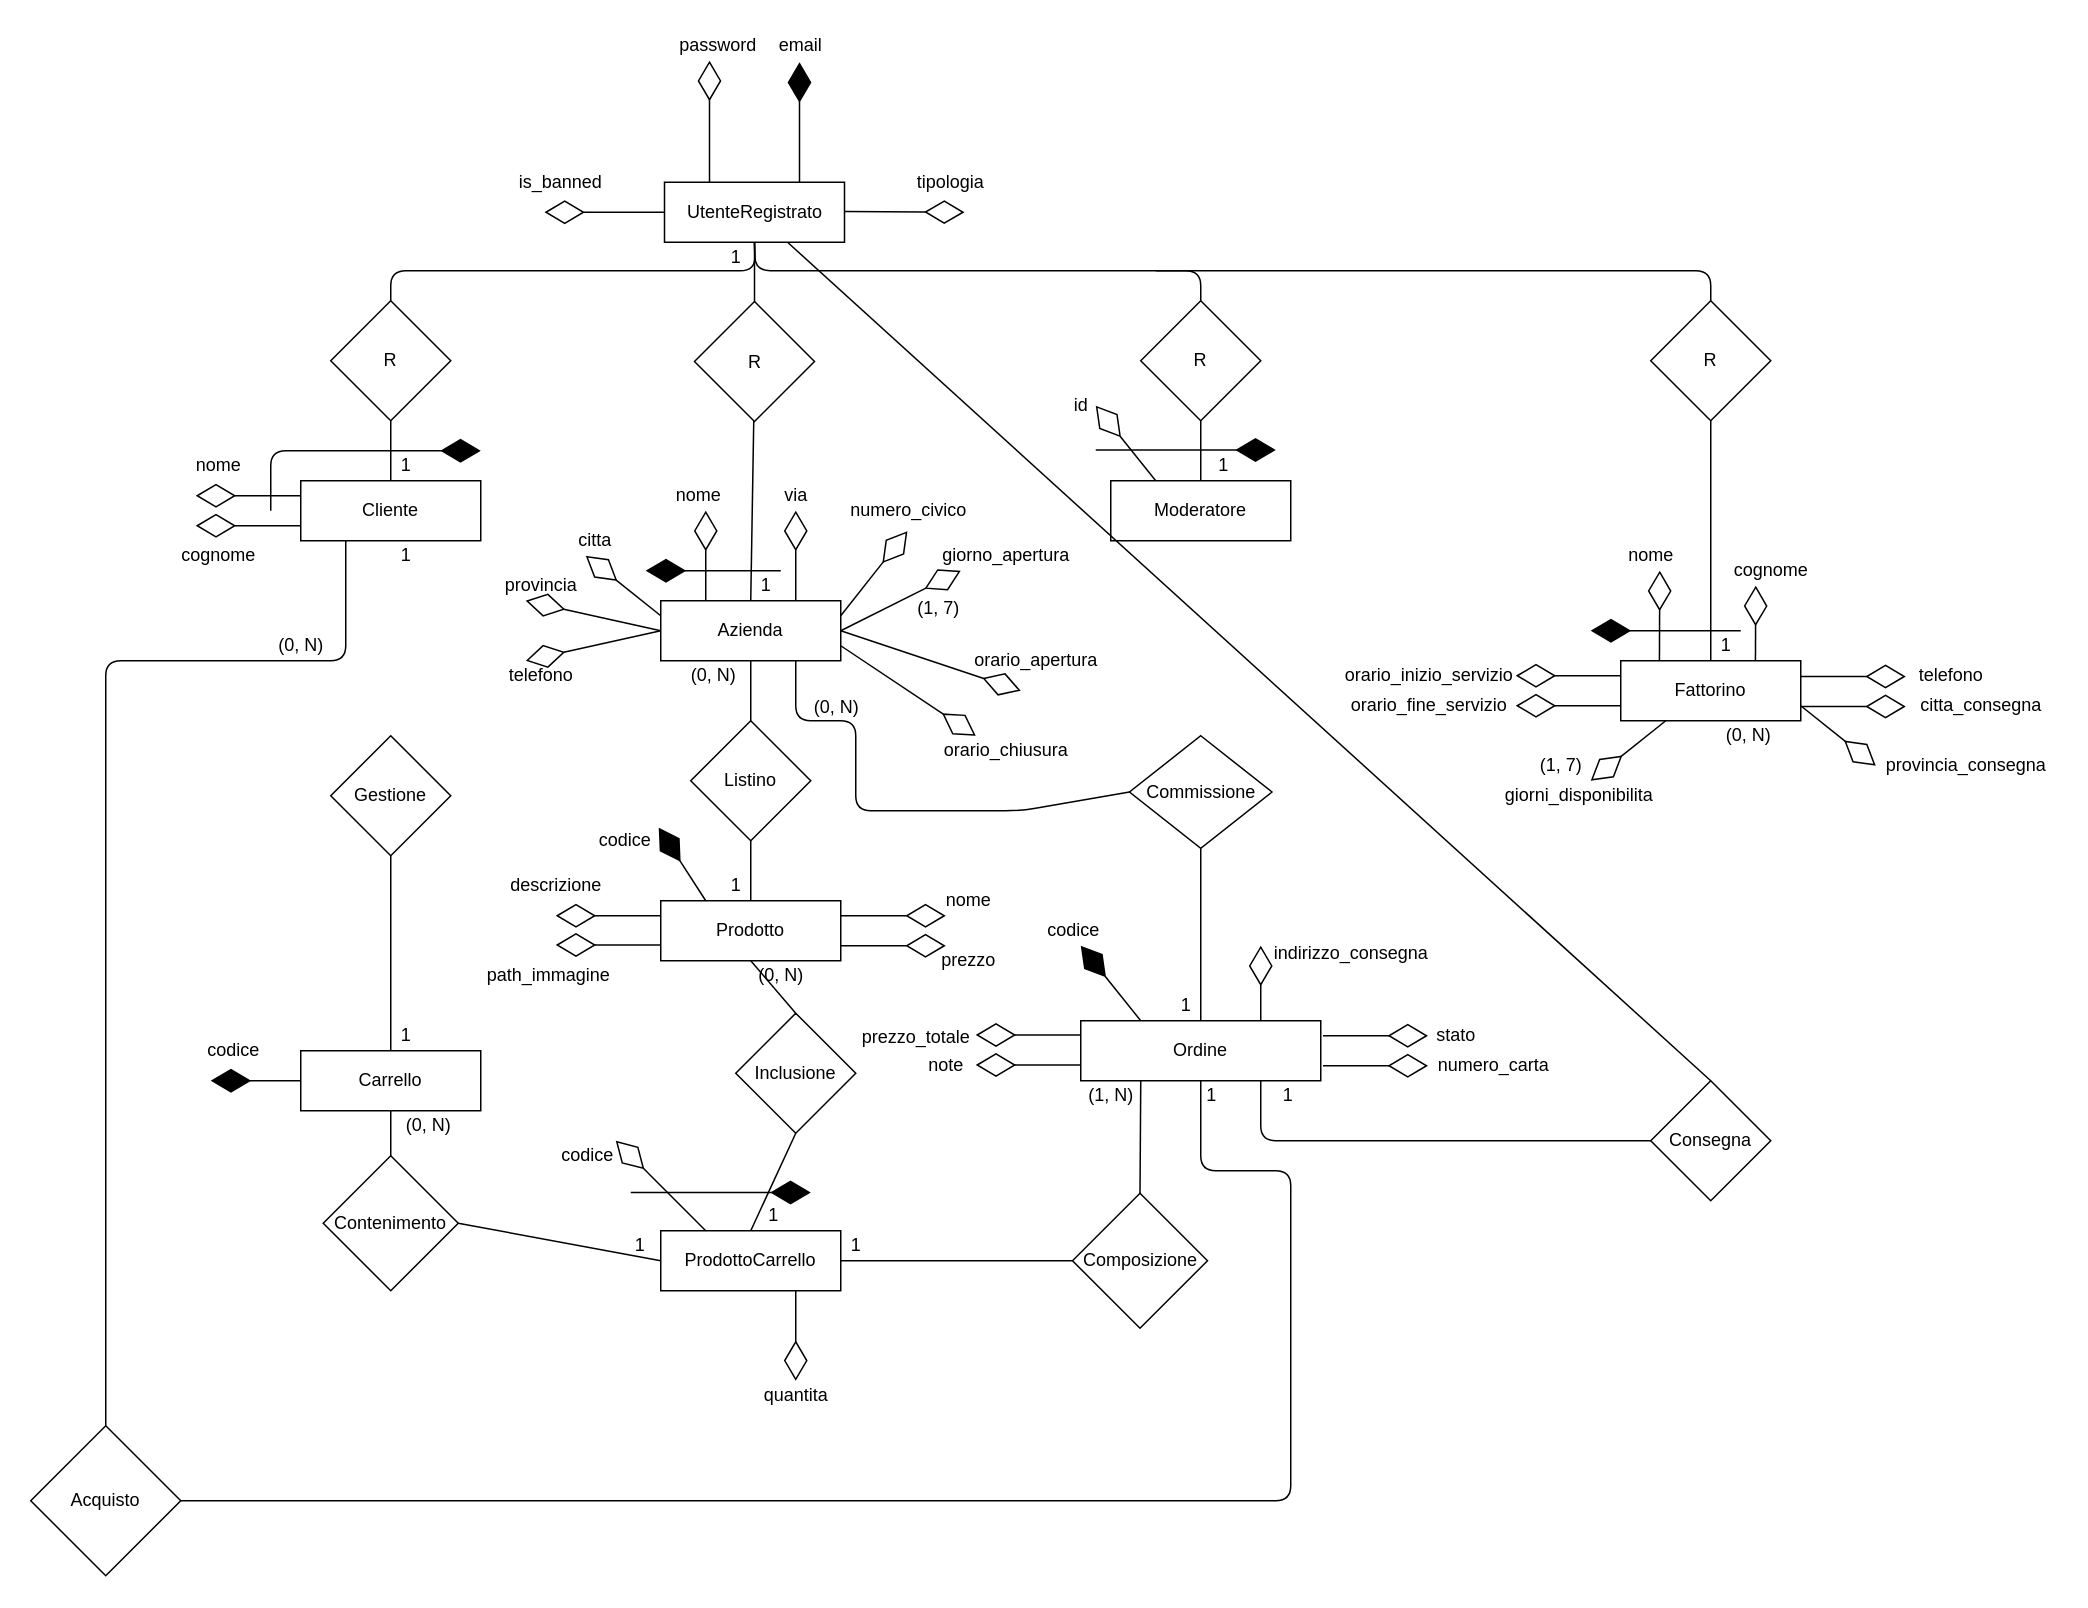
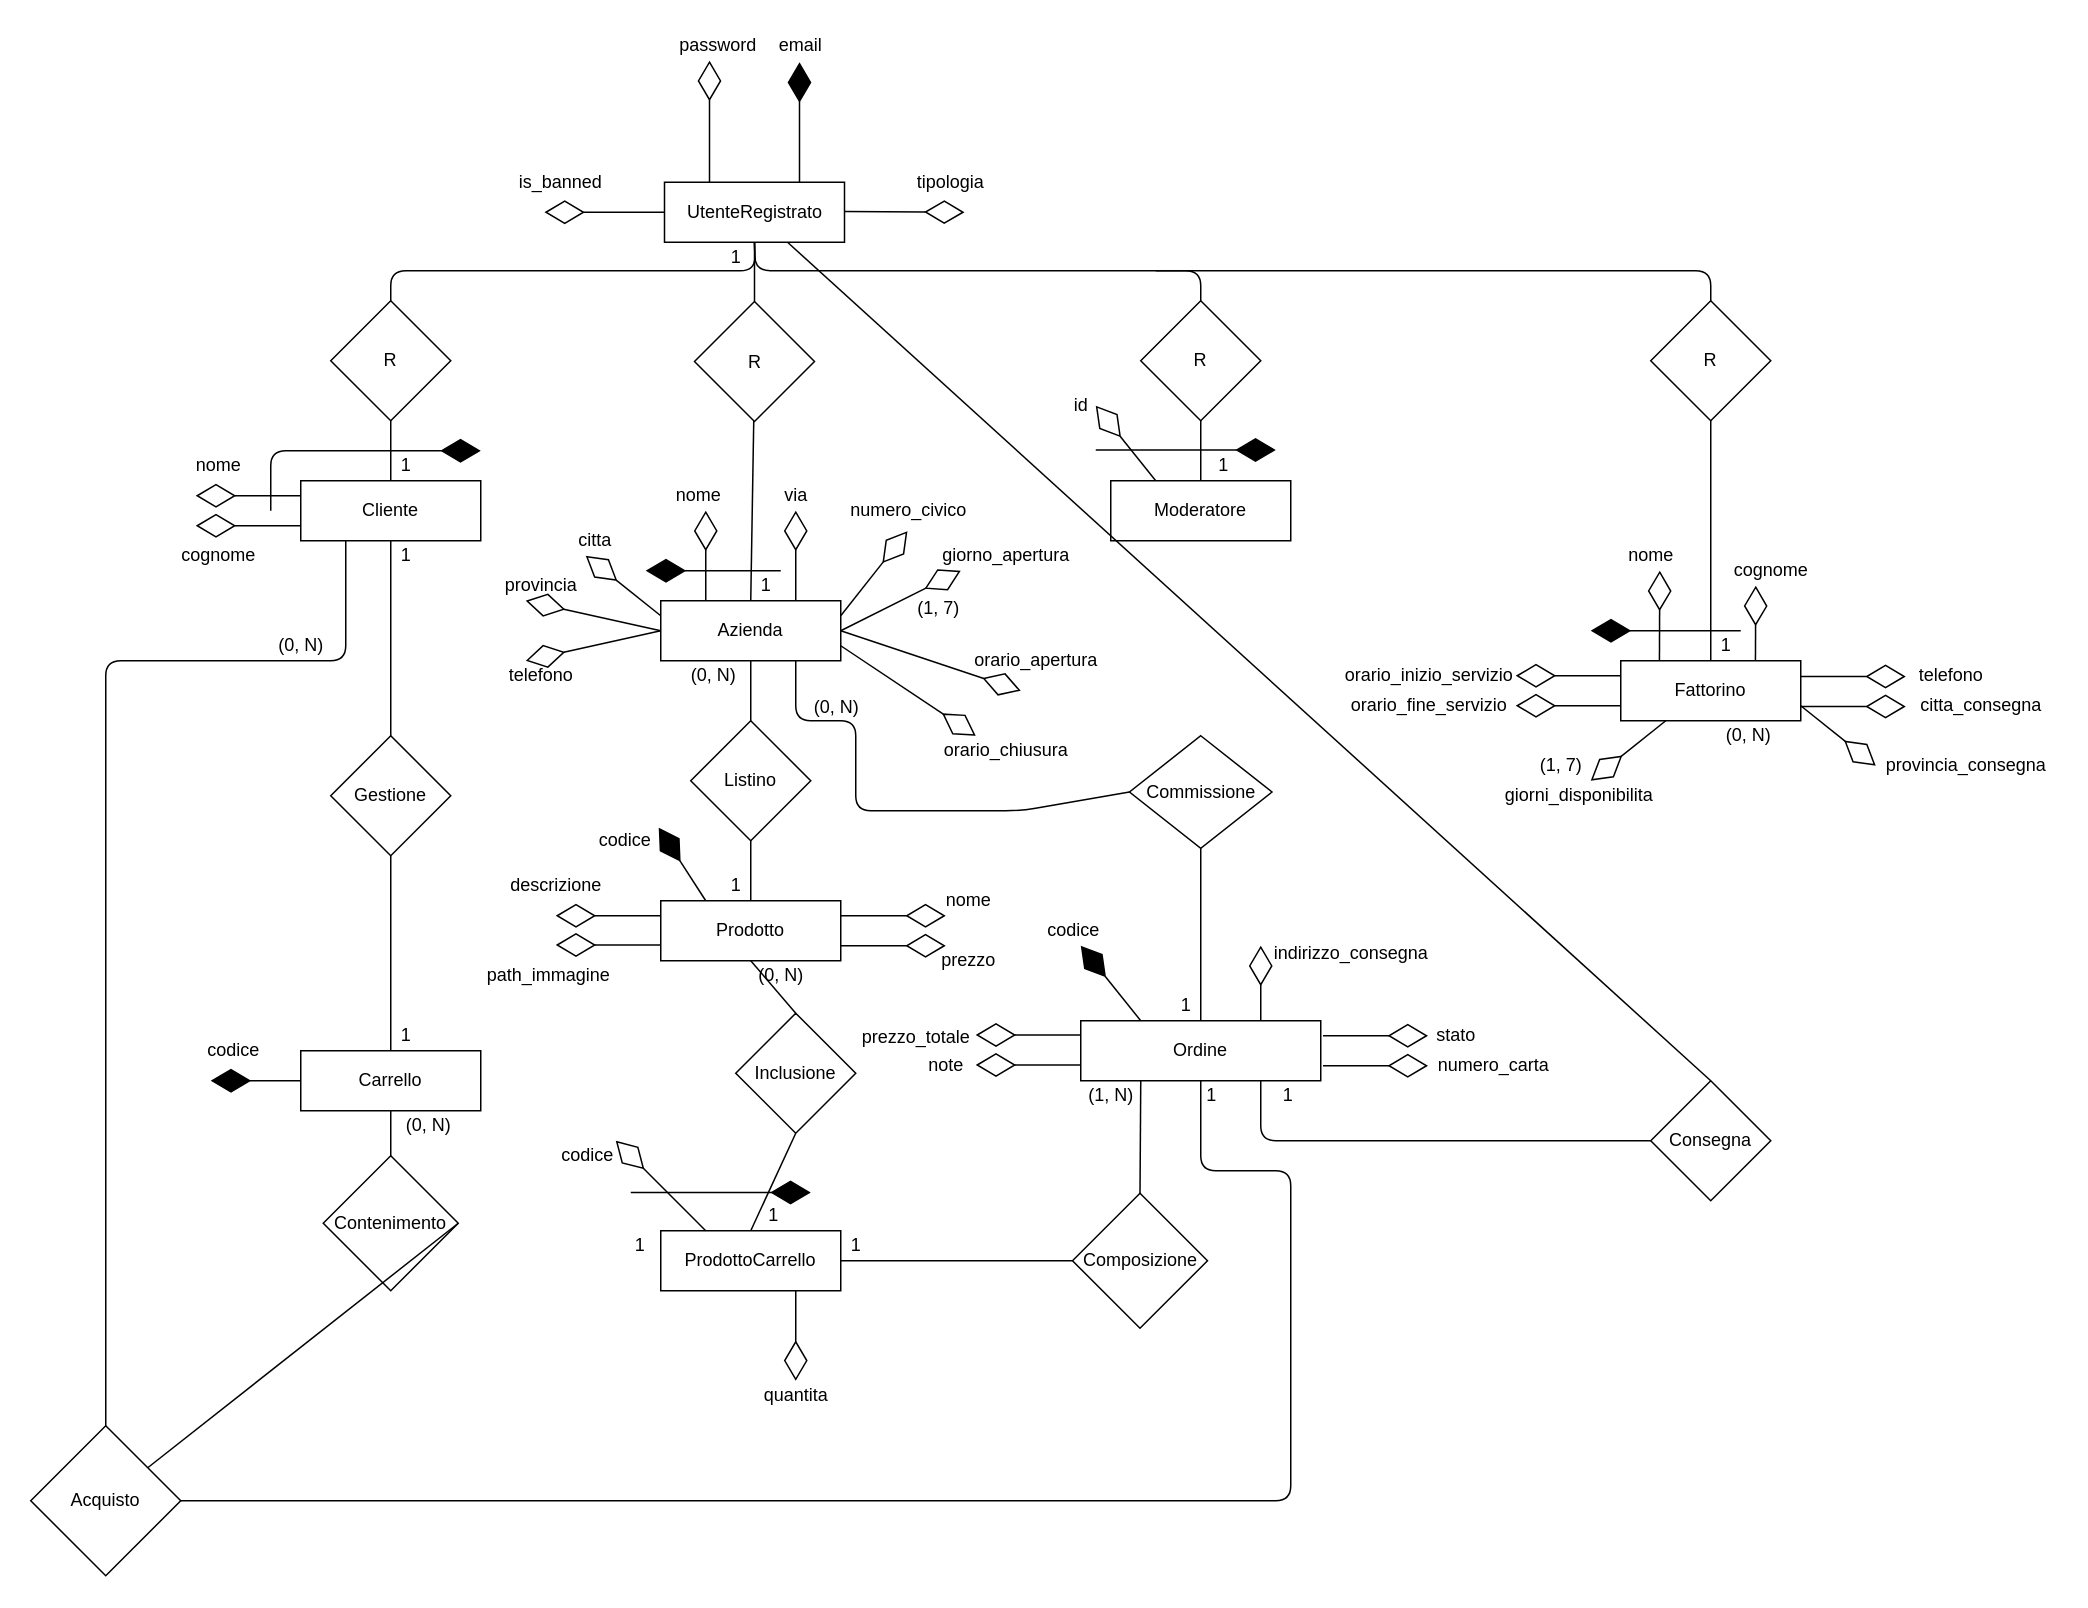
none -> (391, 639)
(559, 1242) -> (303, 1345)
